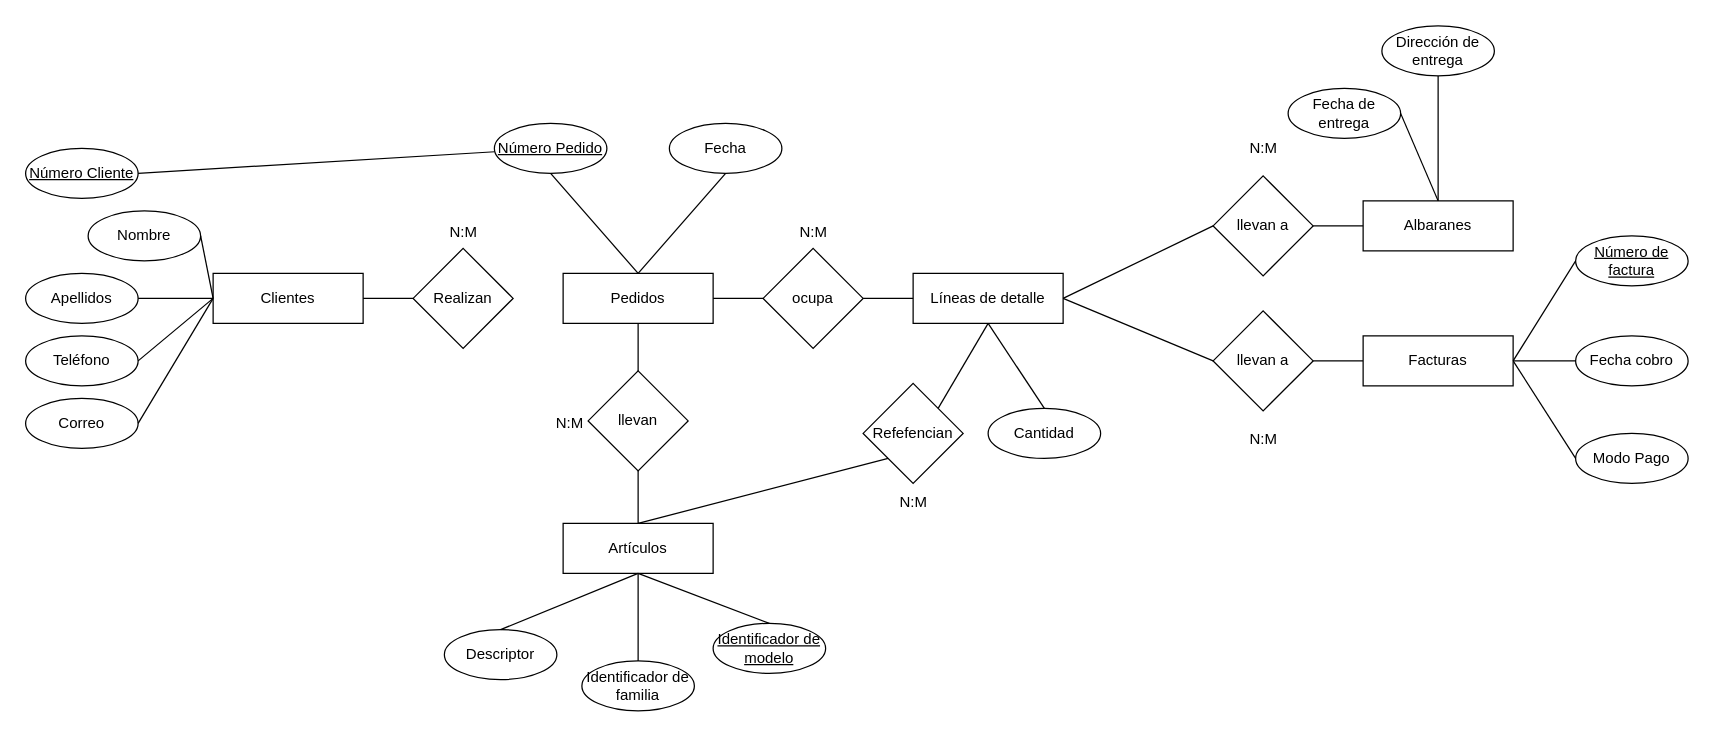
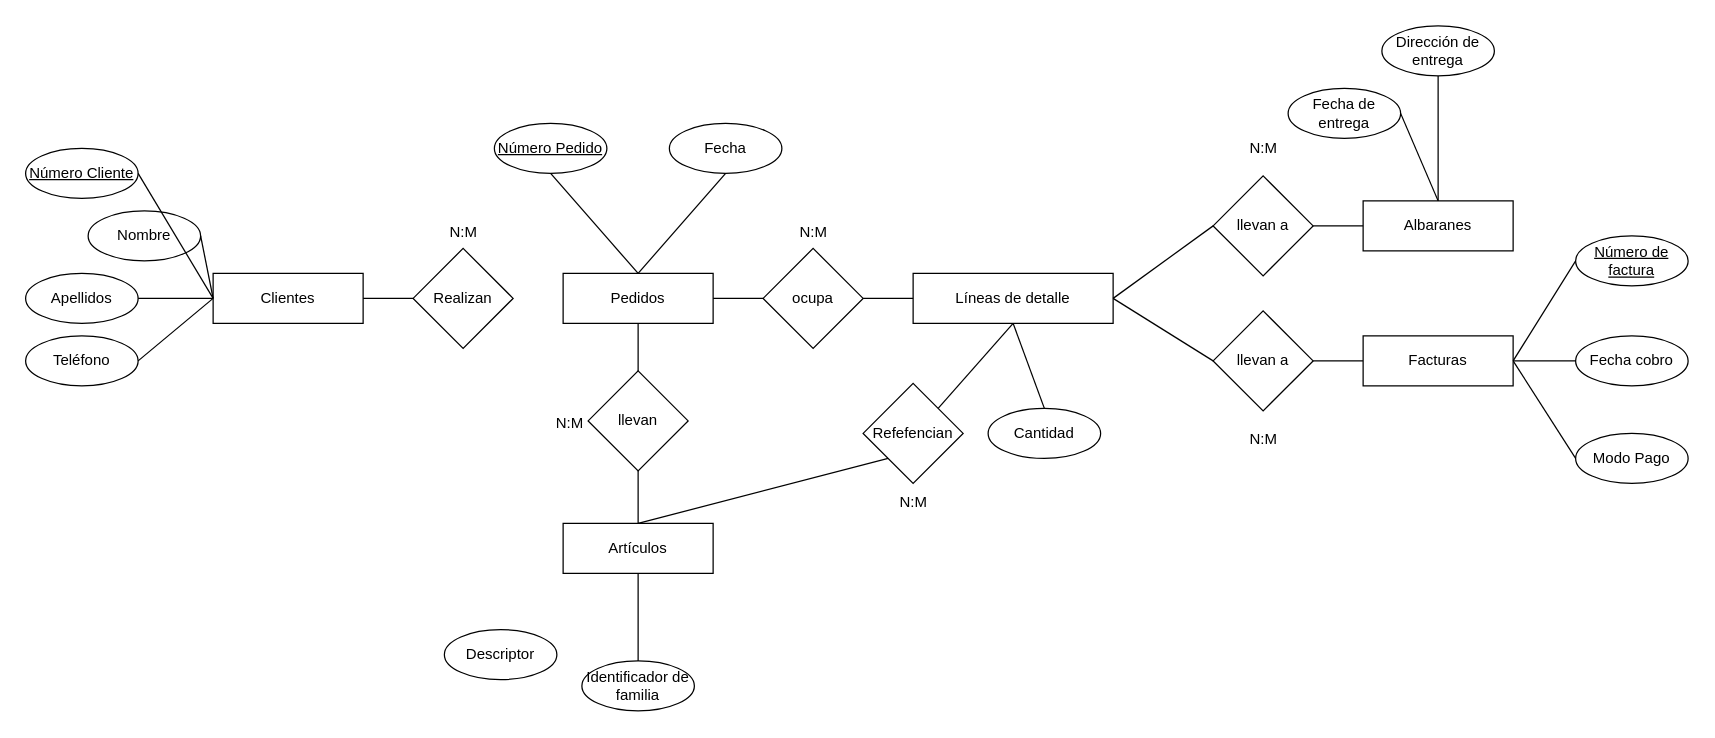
(316, 162) -> (173, 232)
(988, 298) -> (1013, 298)
(175, 362) -> none
(82, 423) -> none
(705, 598) -> none
(568, 602) -> none
(769, 648) -> none
